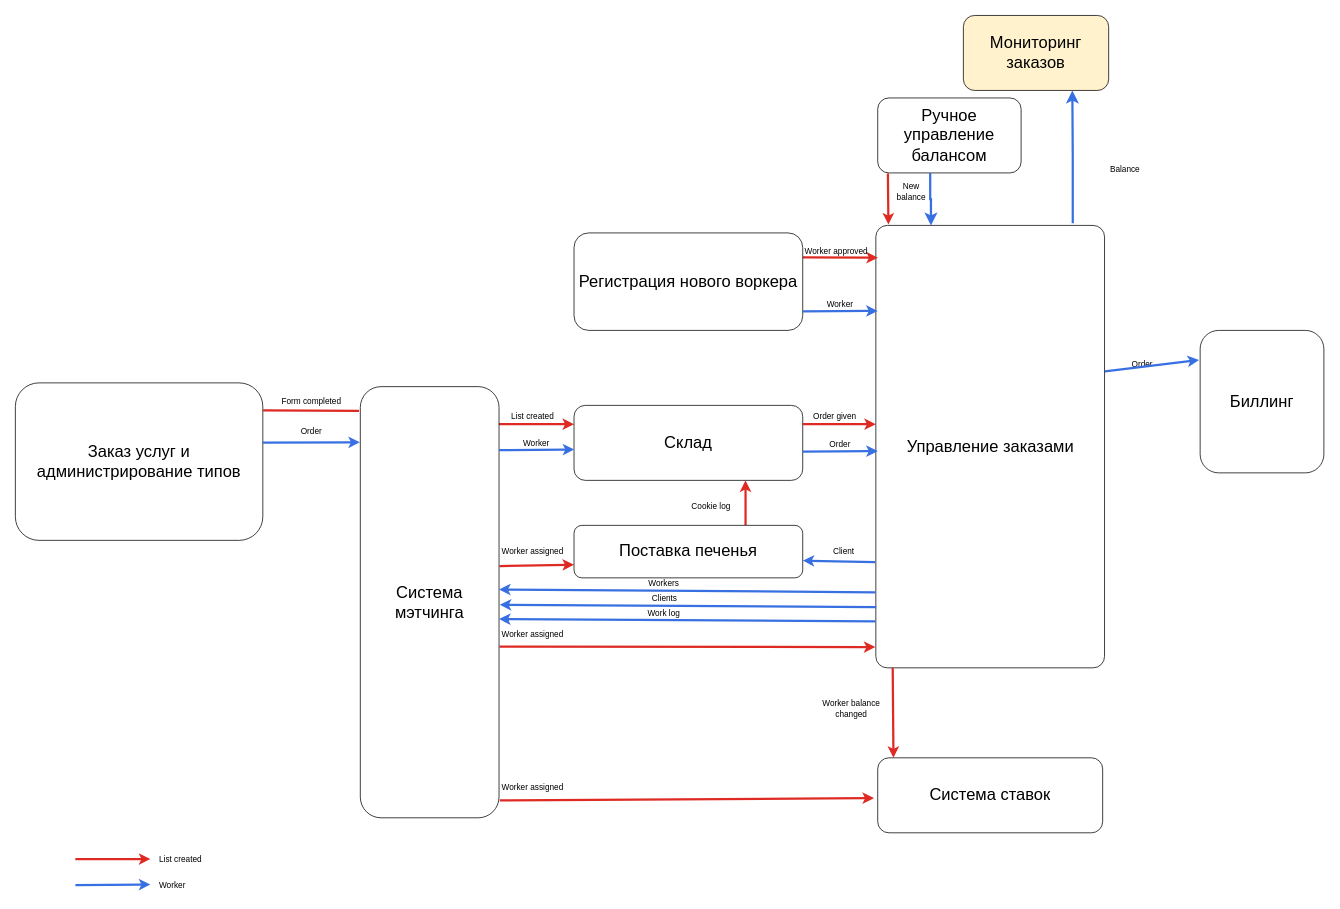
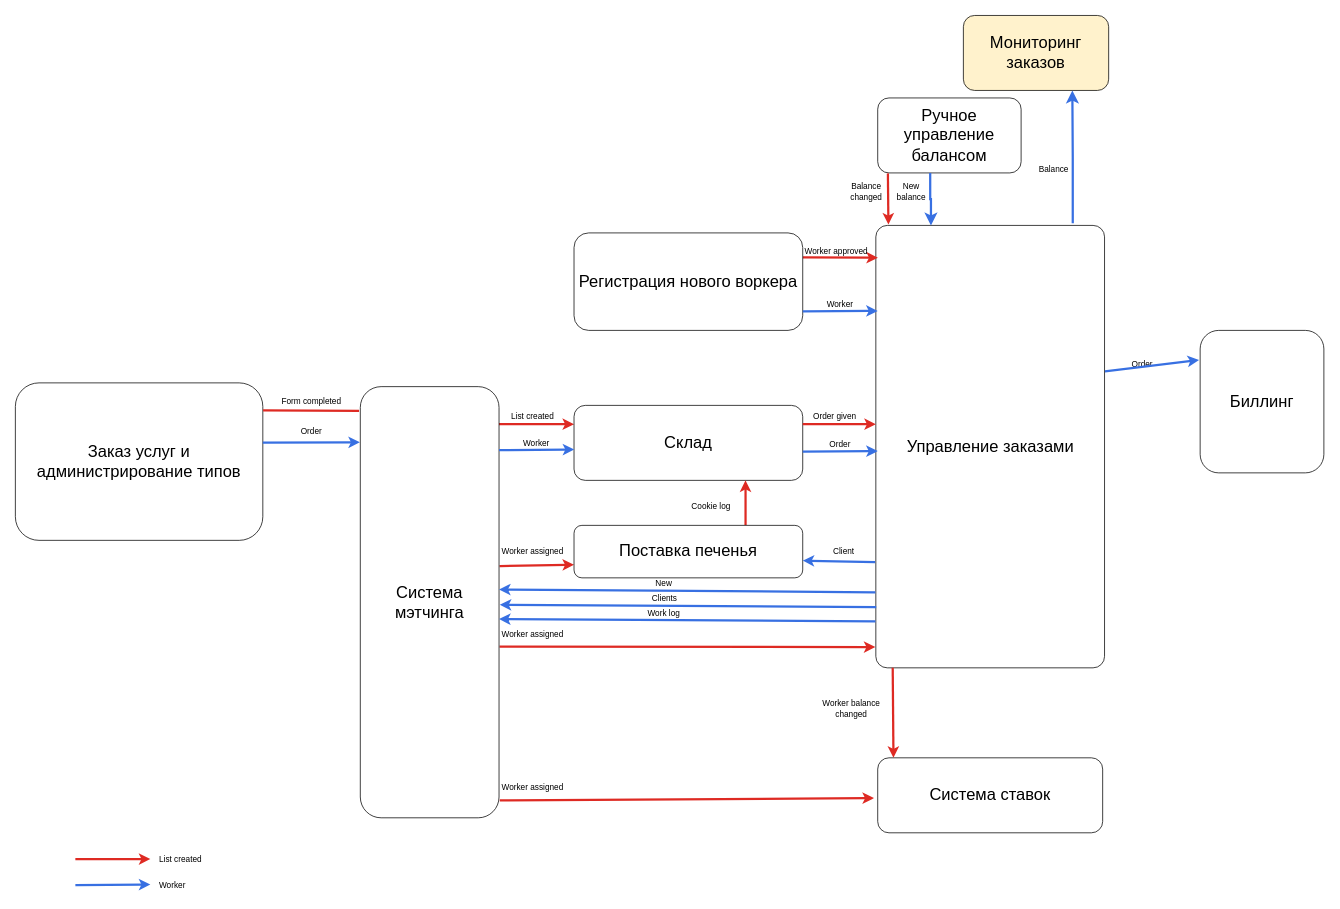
(1125, 169) -> (1054, 169)
none -> (867, 192)
(664, 584) -> (664, 584)
